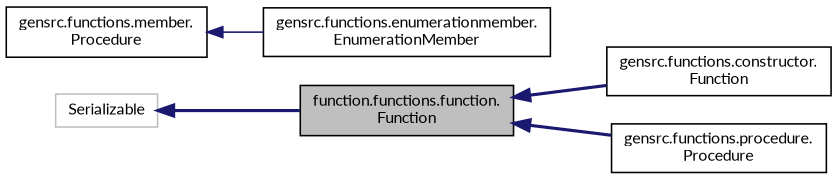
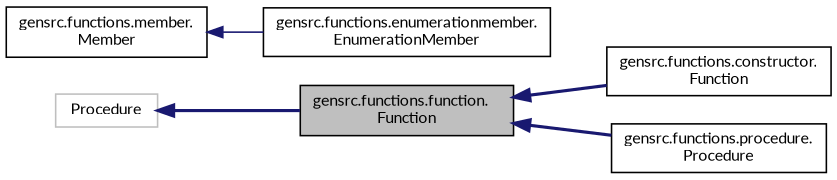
(107, 32) -> (107, 32)
(107, 111) -> (107, 111)
(407, 111) -> (407, 111)
